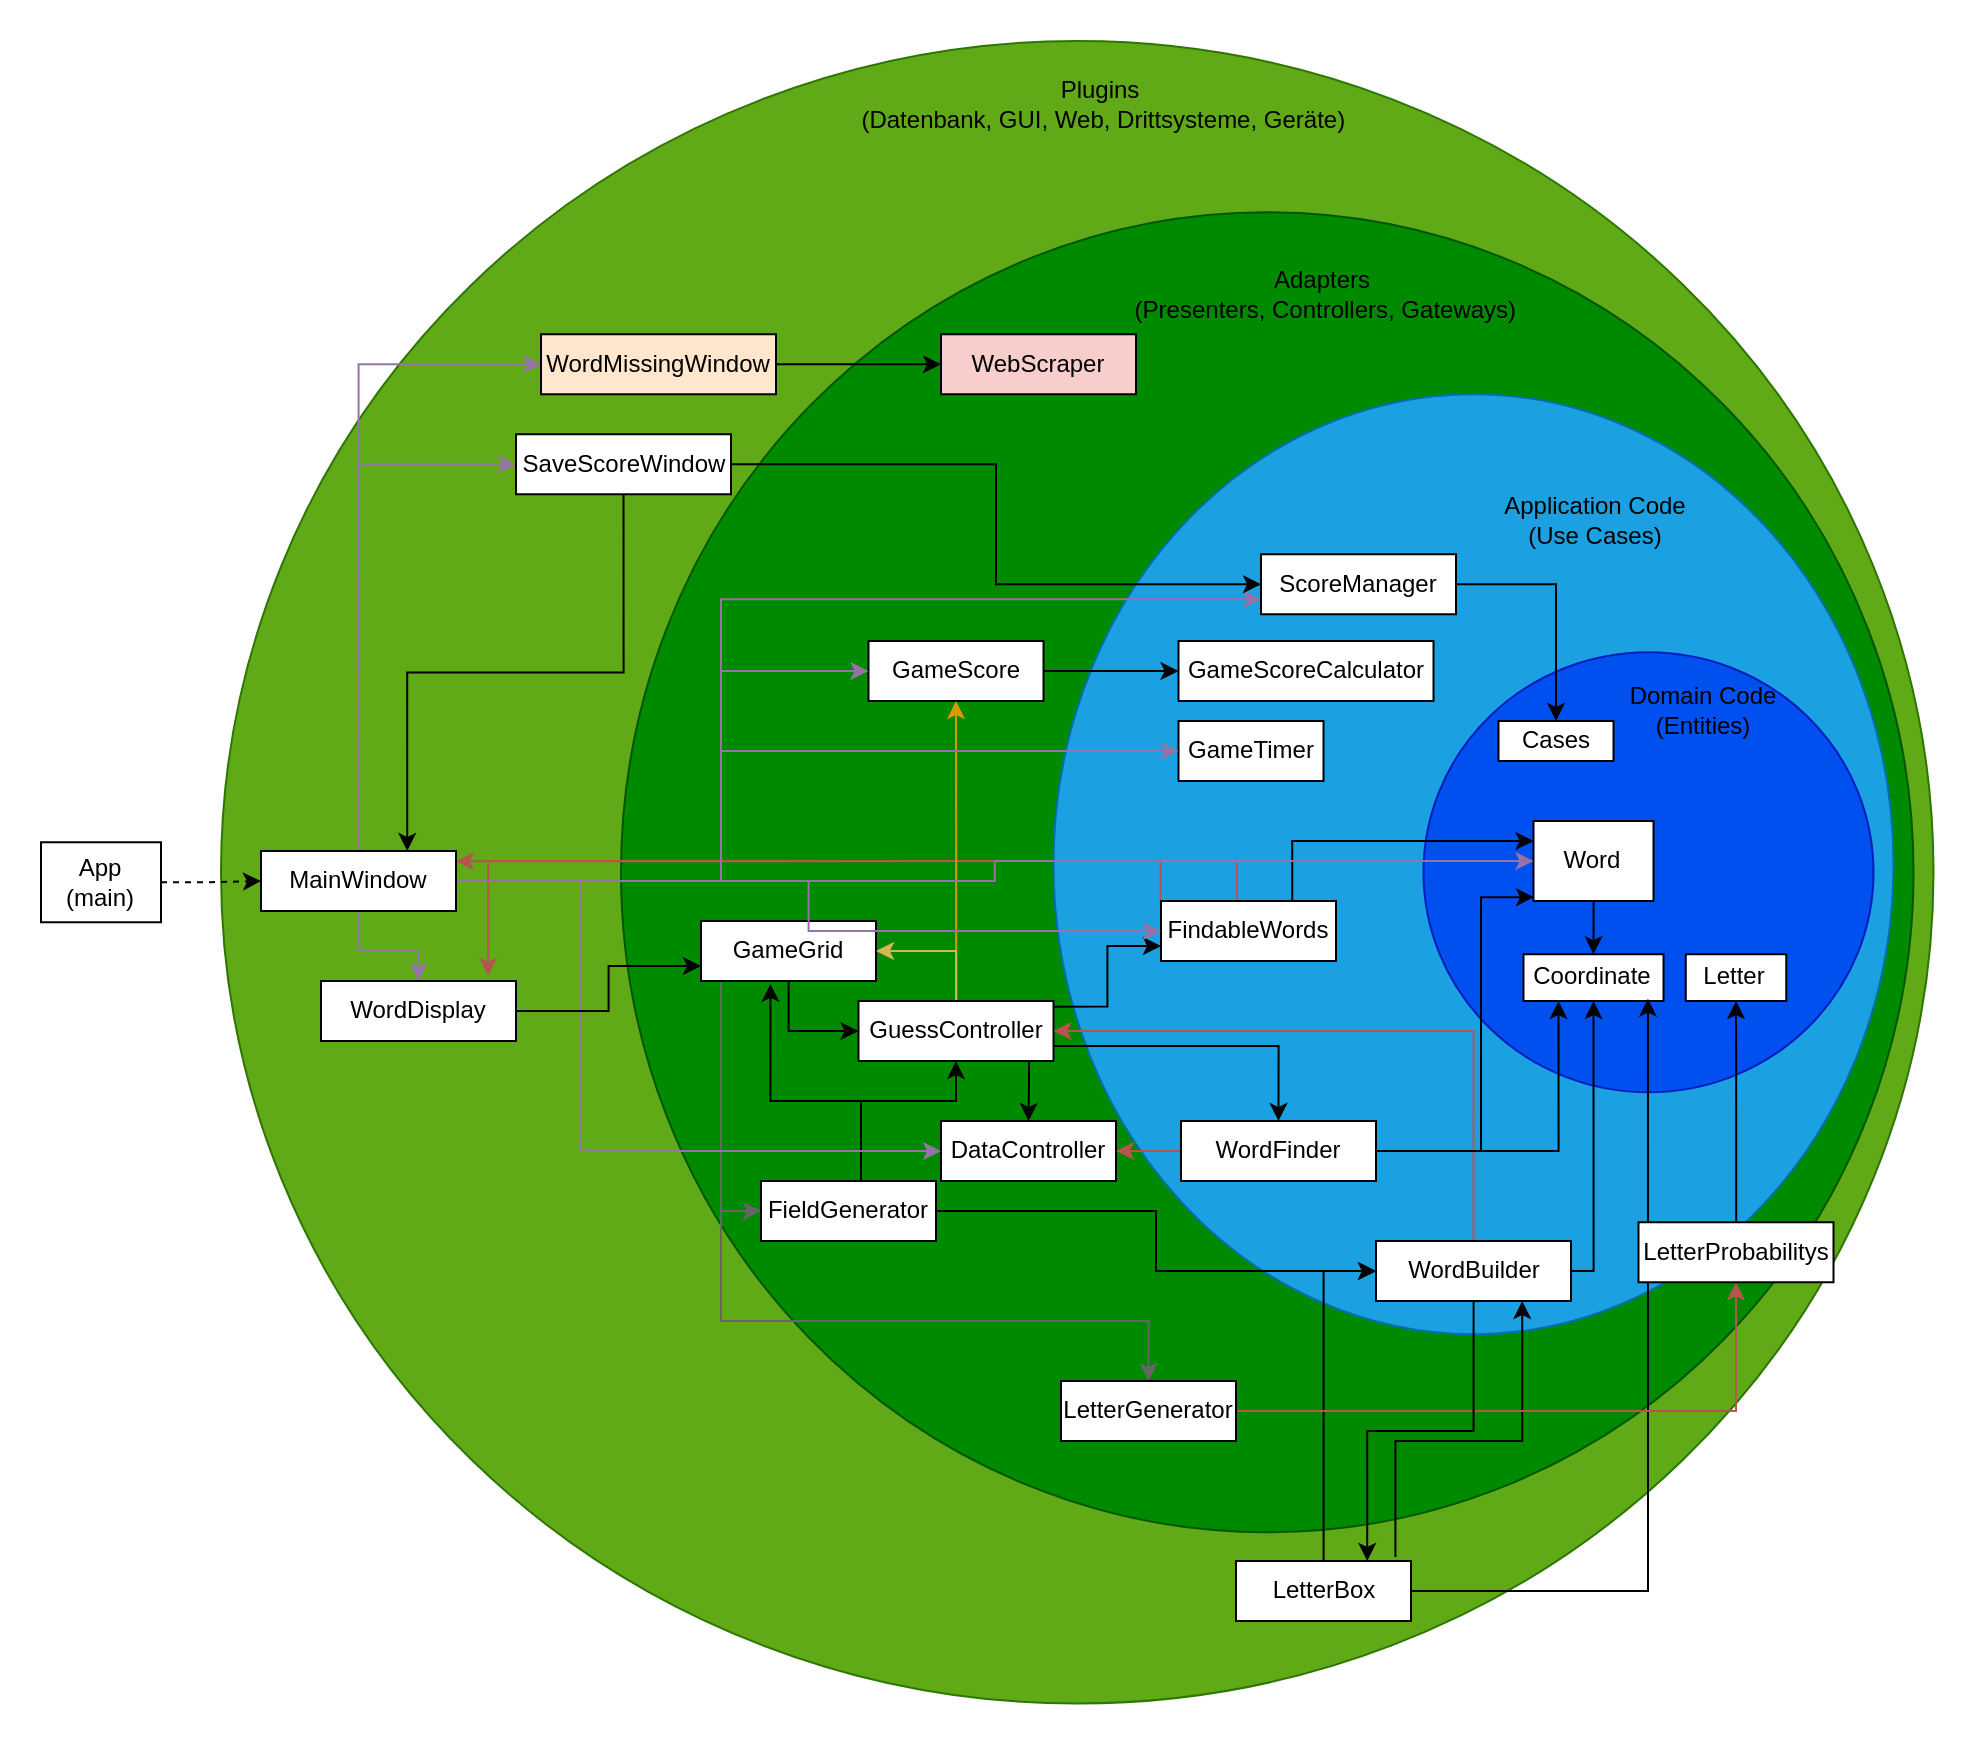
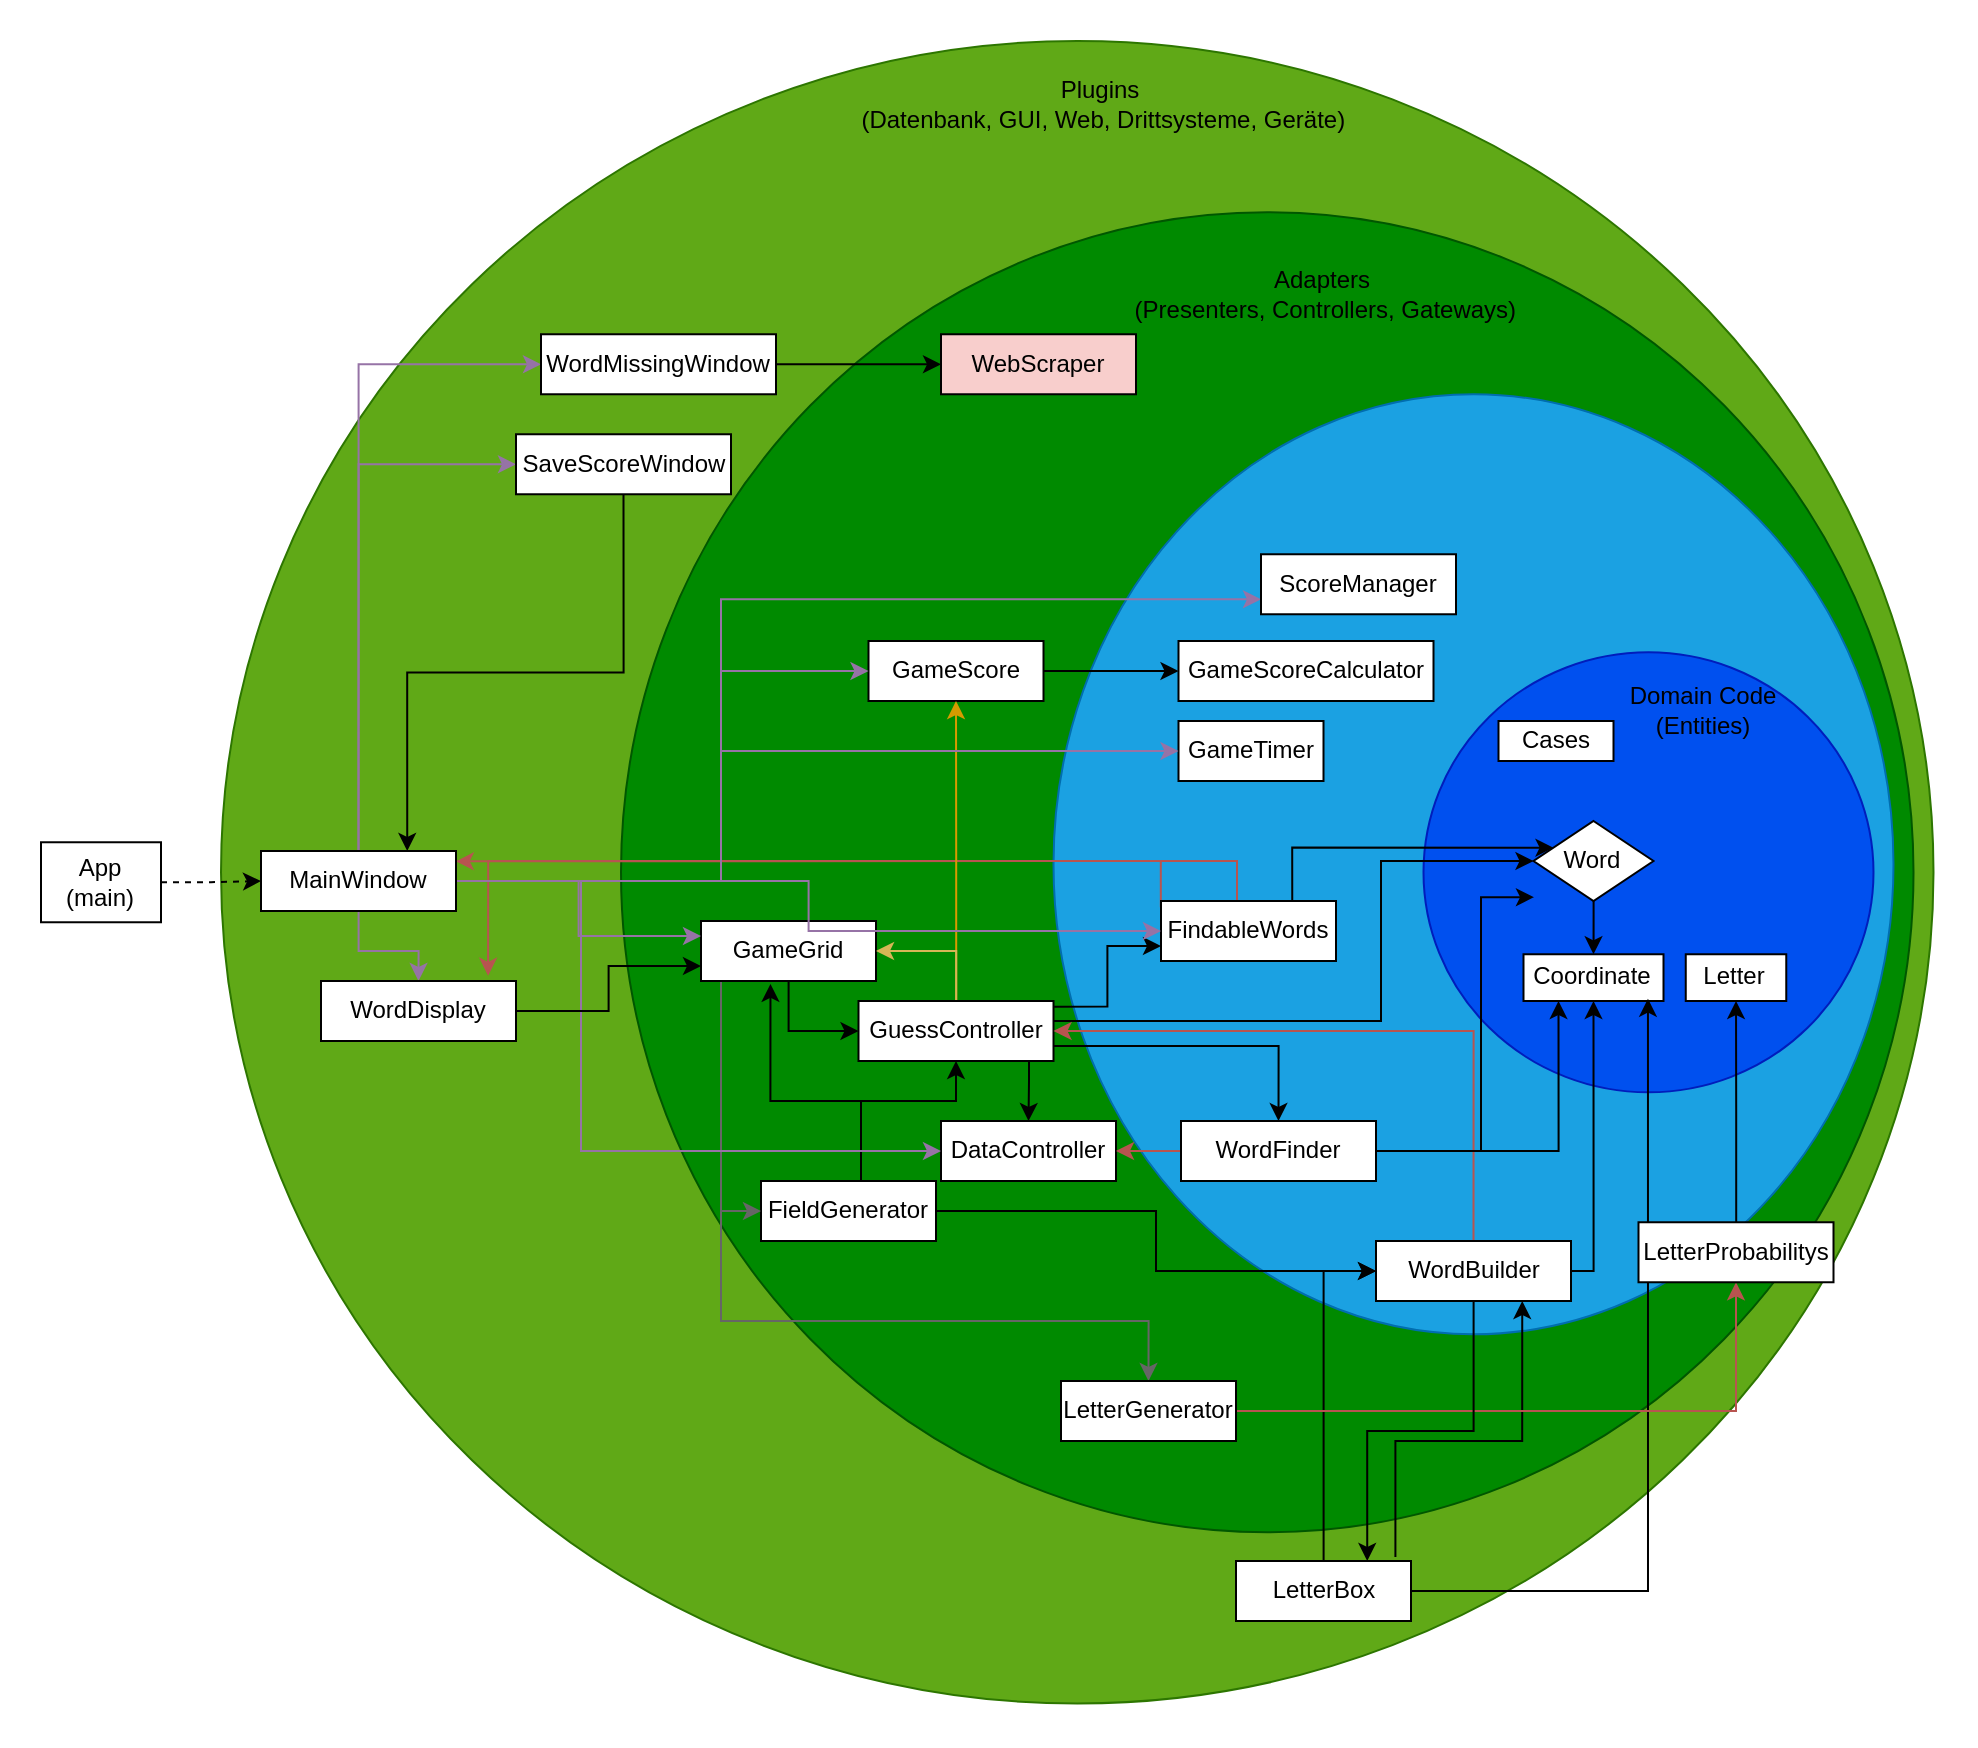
(659, 364) -> (659, 364)
(996, 517) -> none
(1596, 522) -> none
(1556, 596) -> none
(1594, 861) -> (1594, 861)
(912, 881) -> (636, 936)
none -> (1295, 1021)
